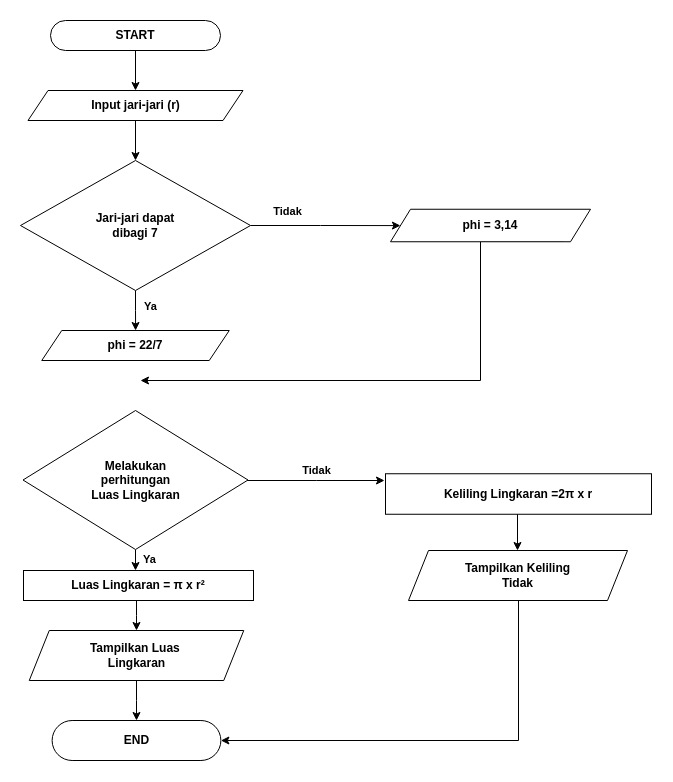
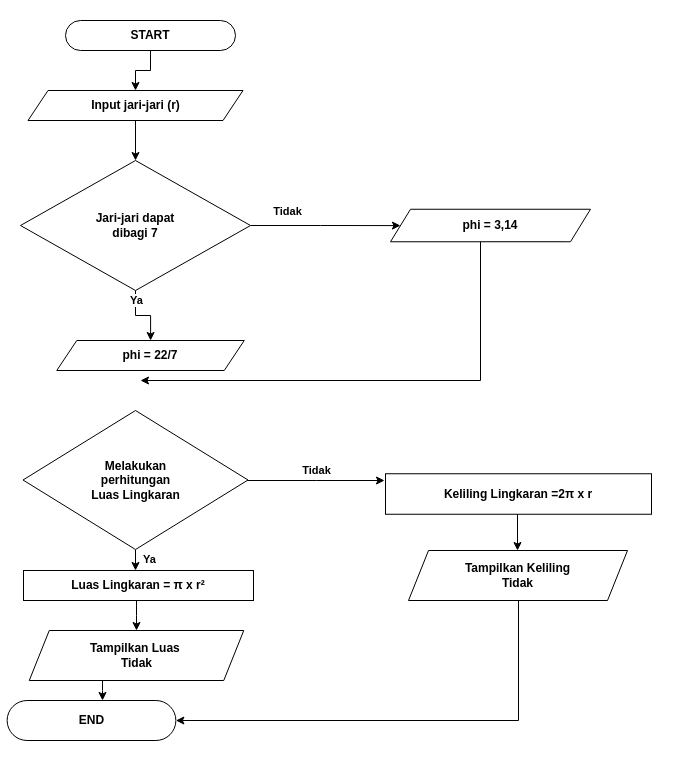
(136, 36) -> (151, 36)
(136, 346) -> (151, 356)
(137, 656) -> (137, 656)
(137, 741) -> (92, 721)
